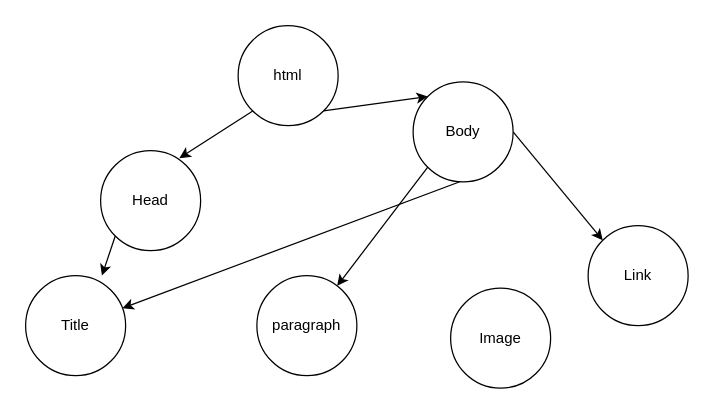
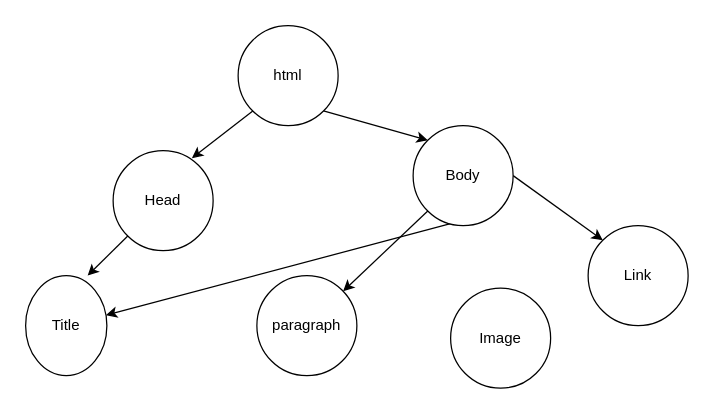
(463, 132) -> (463, 176)
(151, 201) -> (163, 201)
(76, 326) -> (66, 326)
